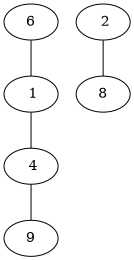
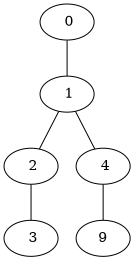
(31, 22) -> (67, 22)
(103, 94) -> (31, 238)
none -> (49, 130)
